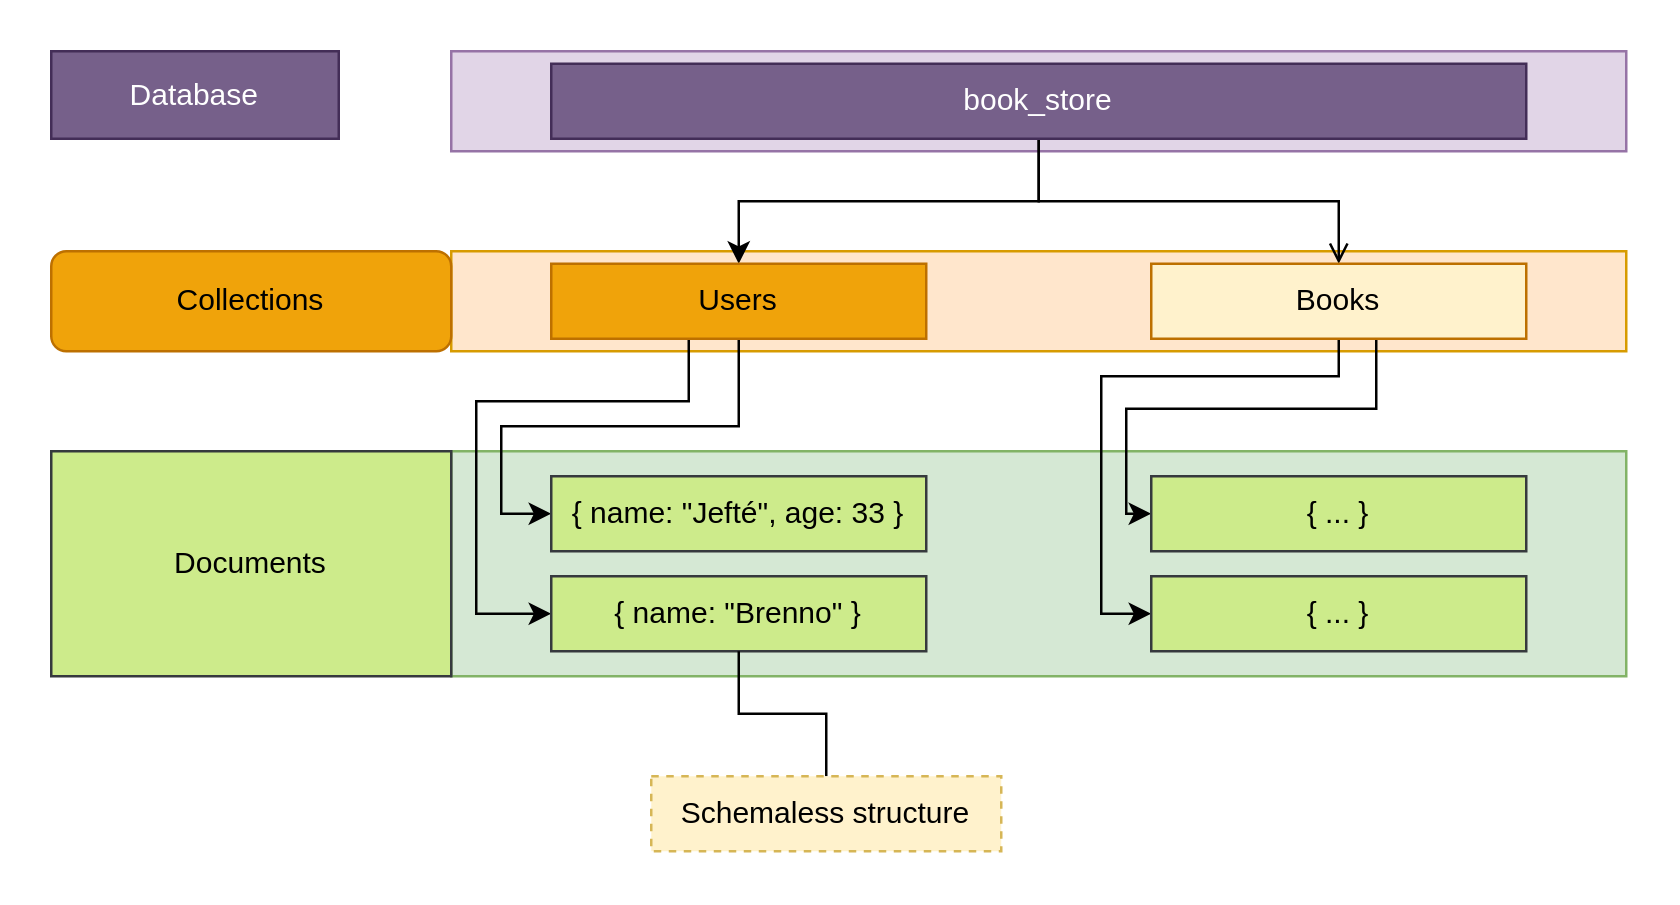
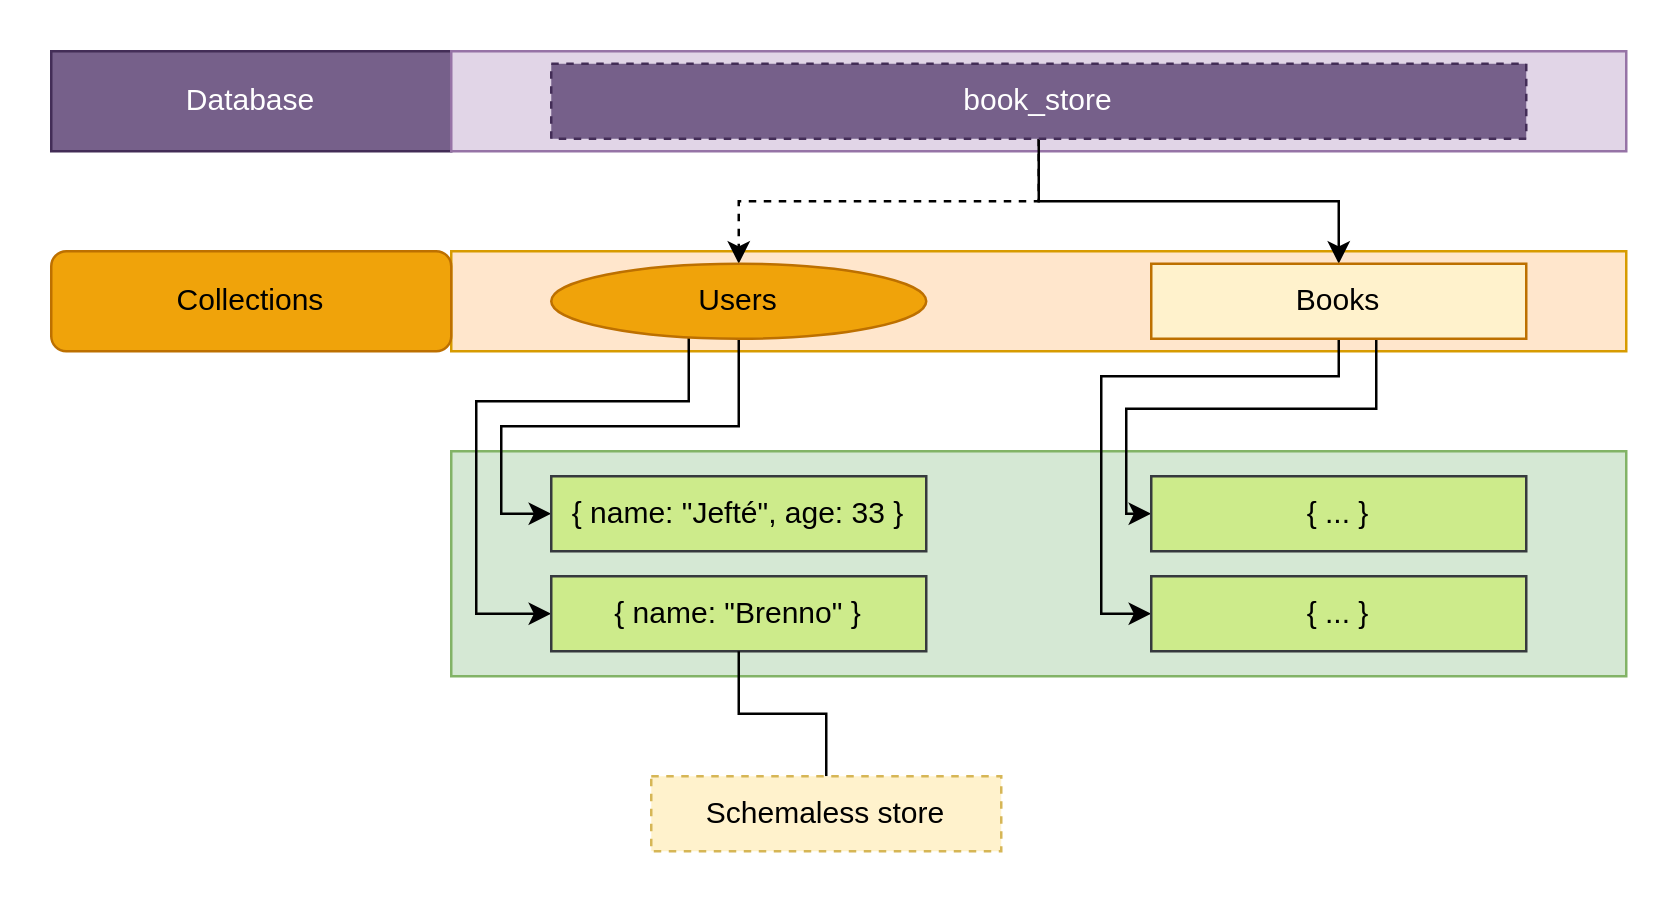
(195, 95) -> (251, 101)
(1039, 101) -> (1039, 101)
(865, 201) -> (865, 201)
(1339, 249) -> (1339, 245)
(739, 301) -> (739, 301)
(251, 564) -> none
(826, 814) -> (826, 814)
